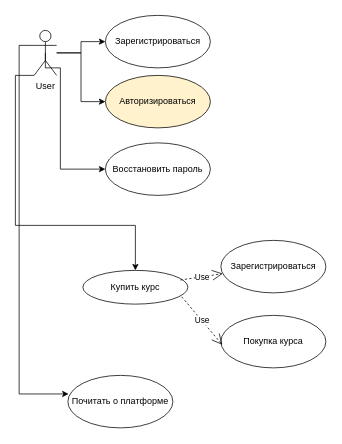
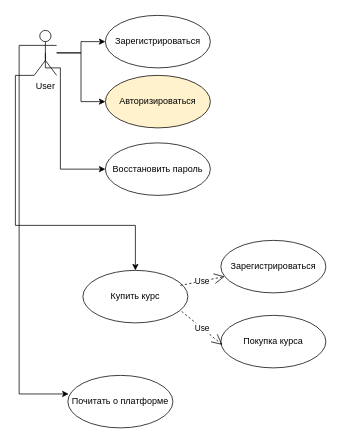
(135, 287) -> (135, 297)
